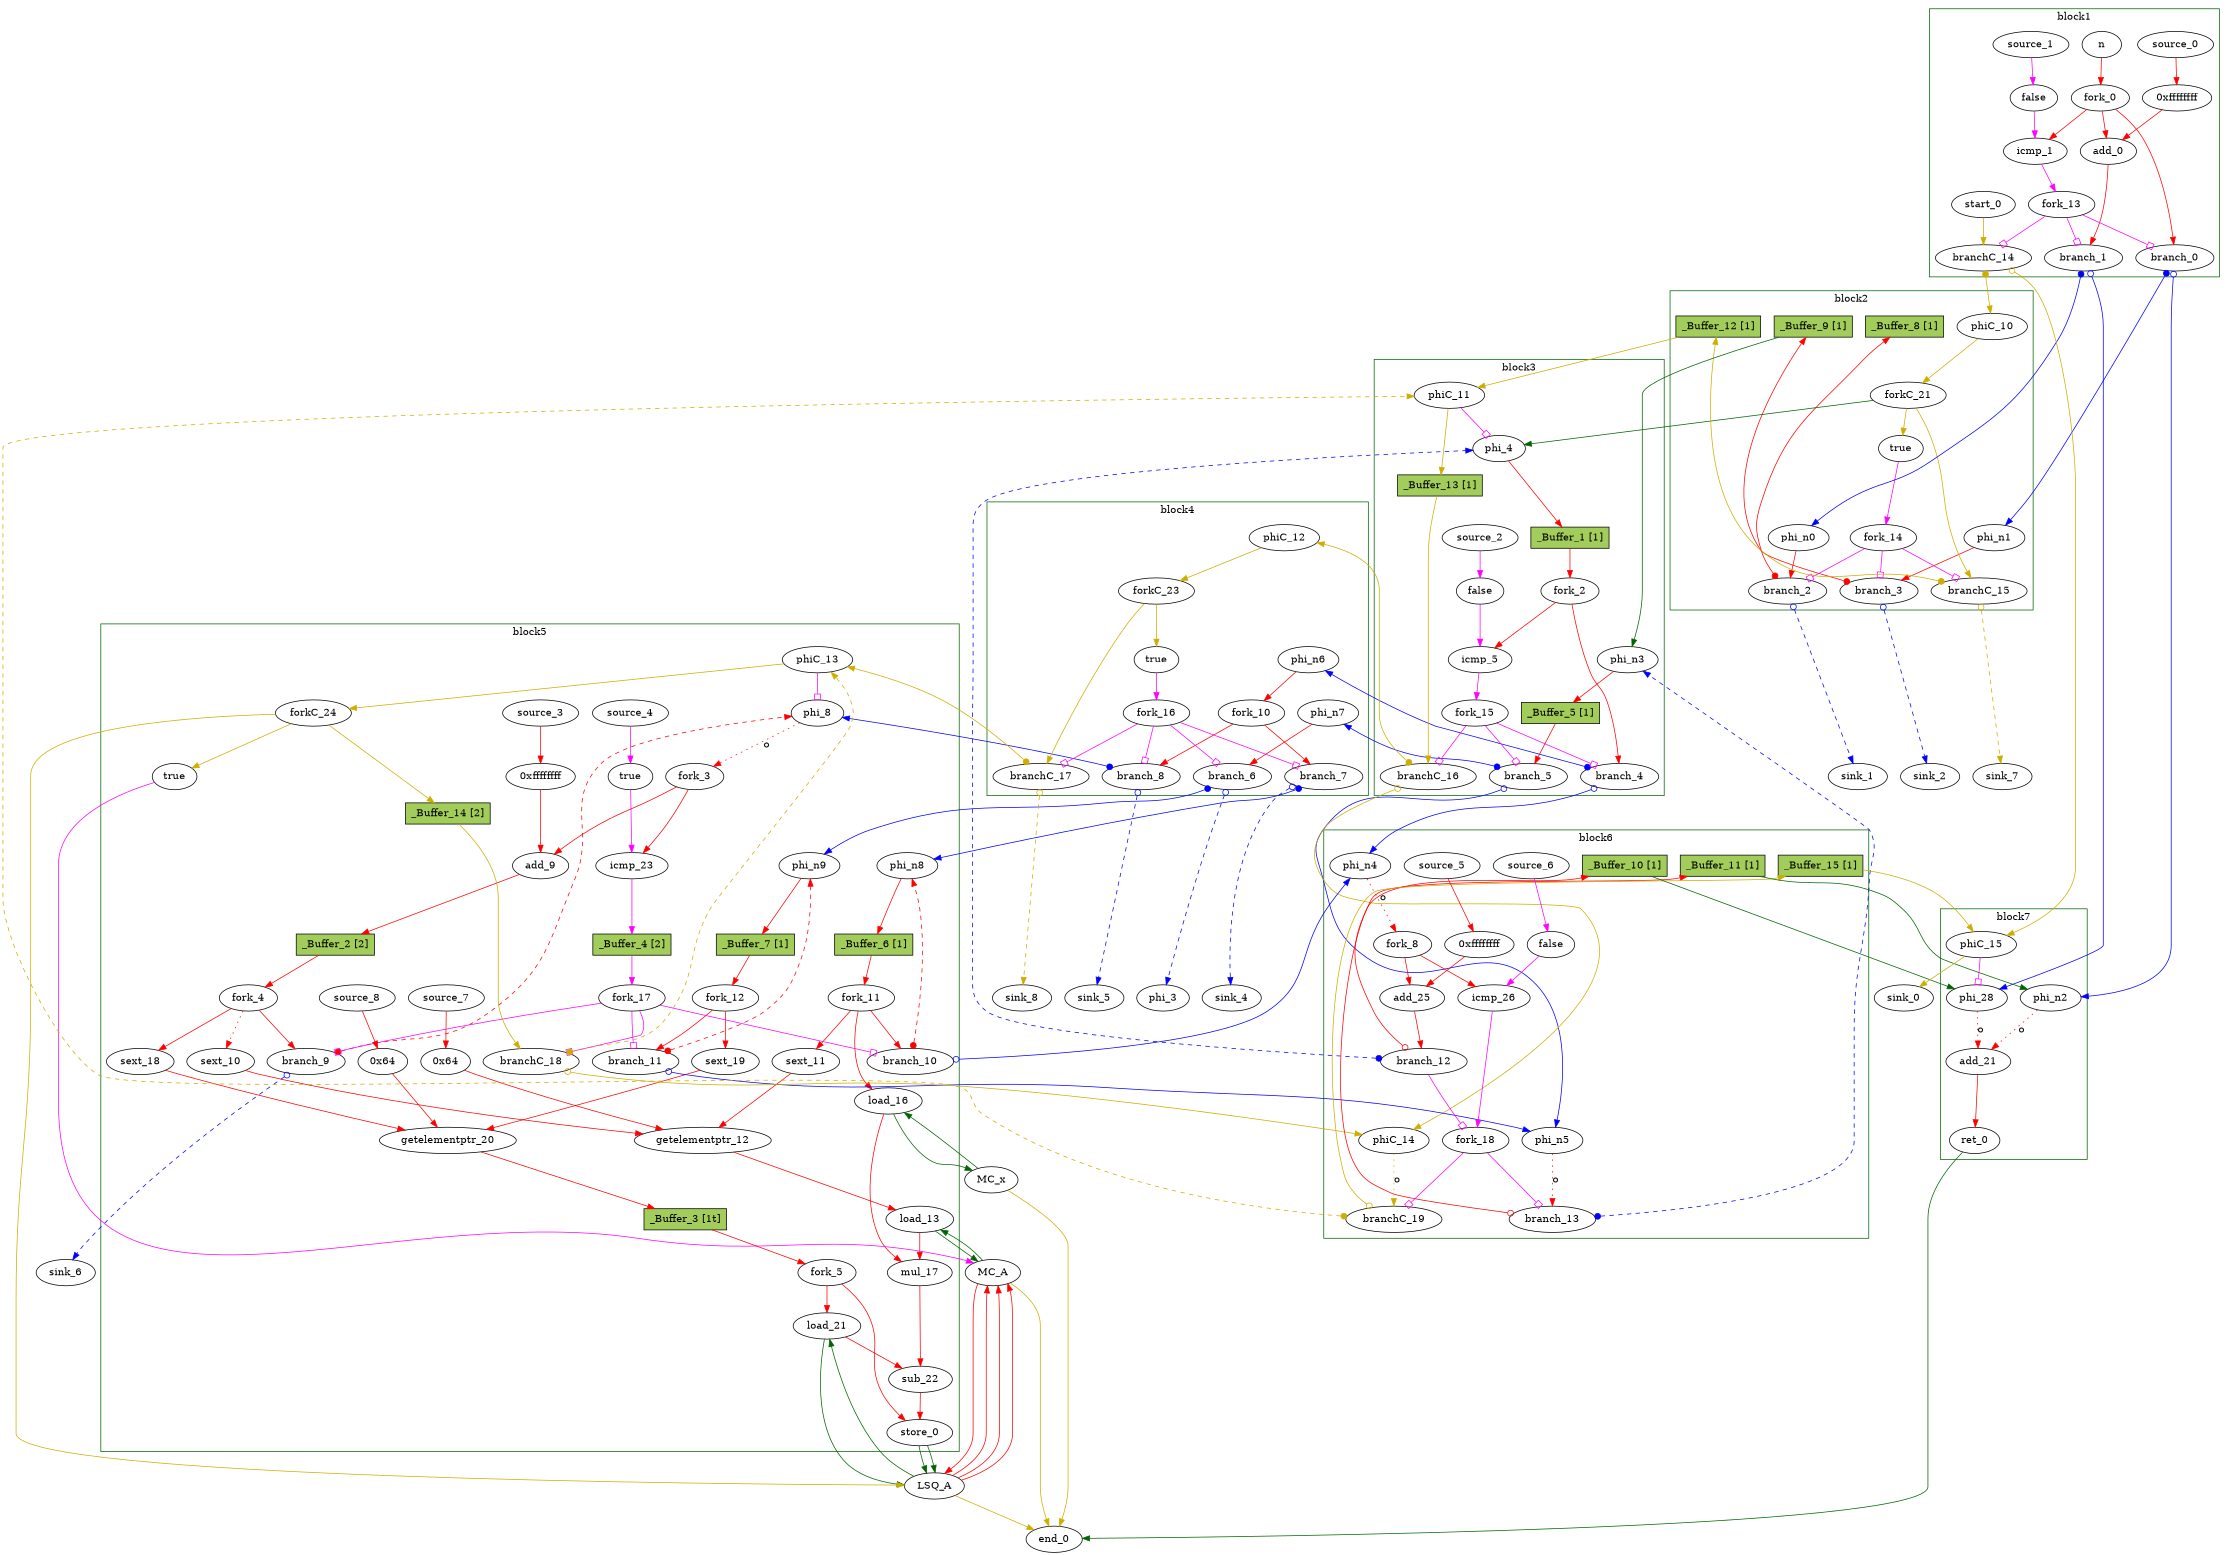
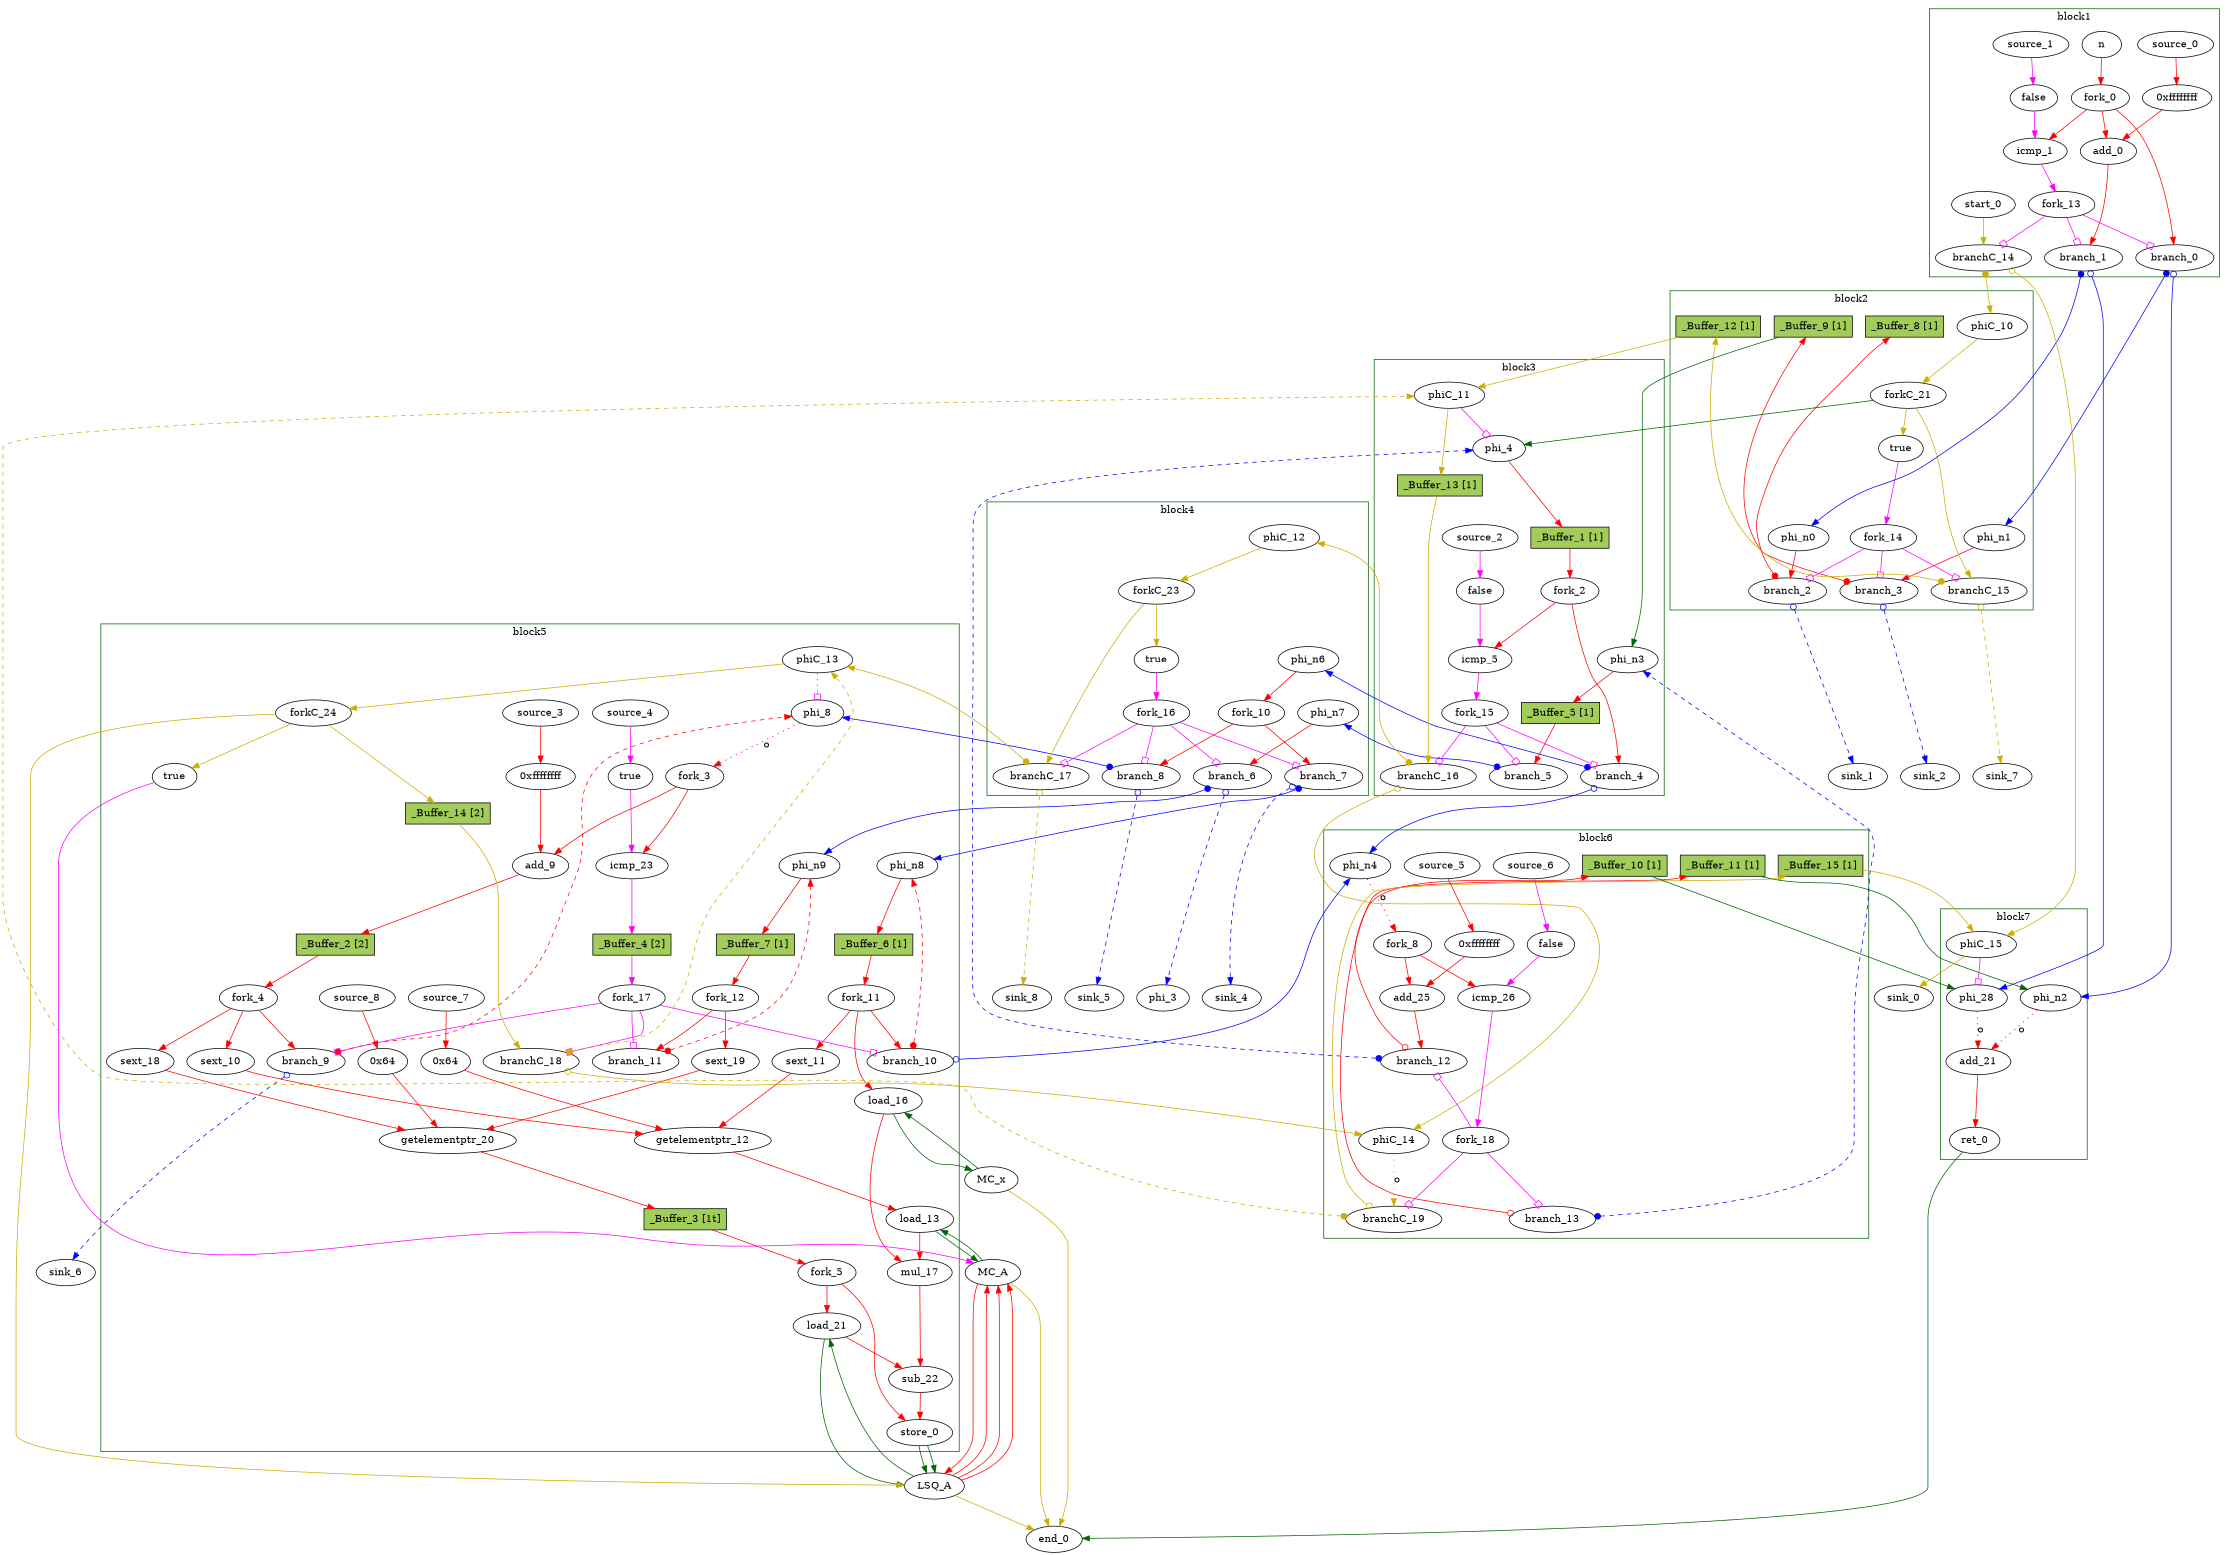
(817, 683) -> (817, 683)
(236, 1026) -> (236, 1026)
(1443, 1099) -> (1454, 1100)
(1552, 1140) -> none
